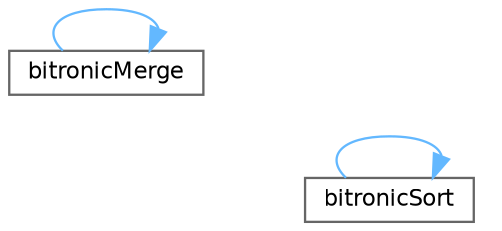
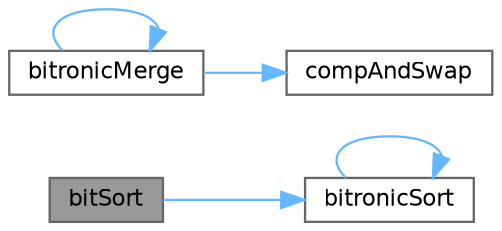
none -> (389, 73)
none -> (106, 200)
